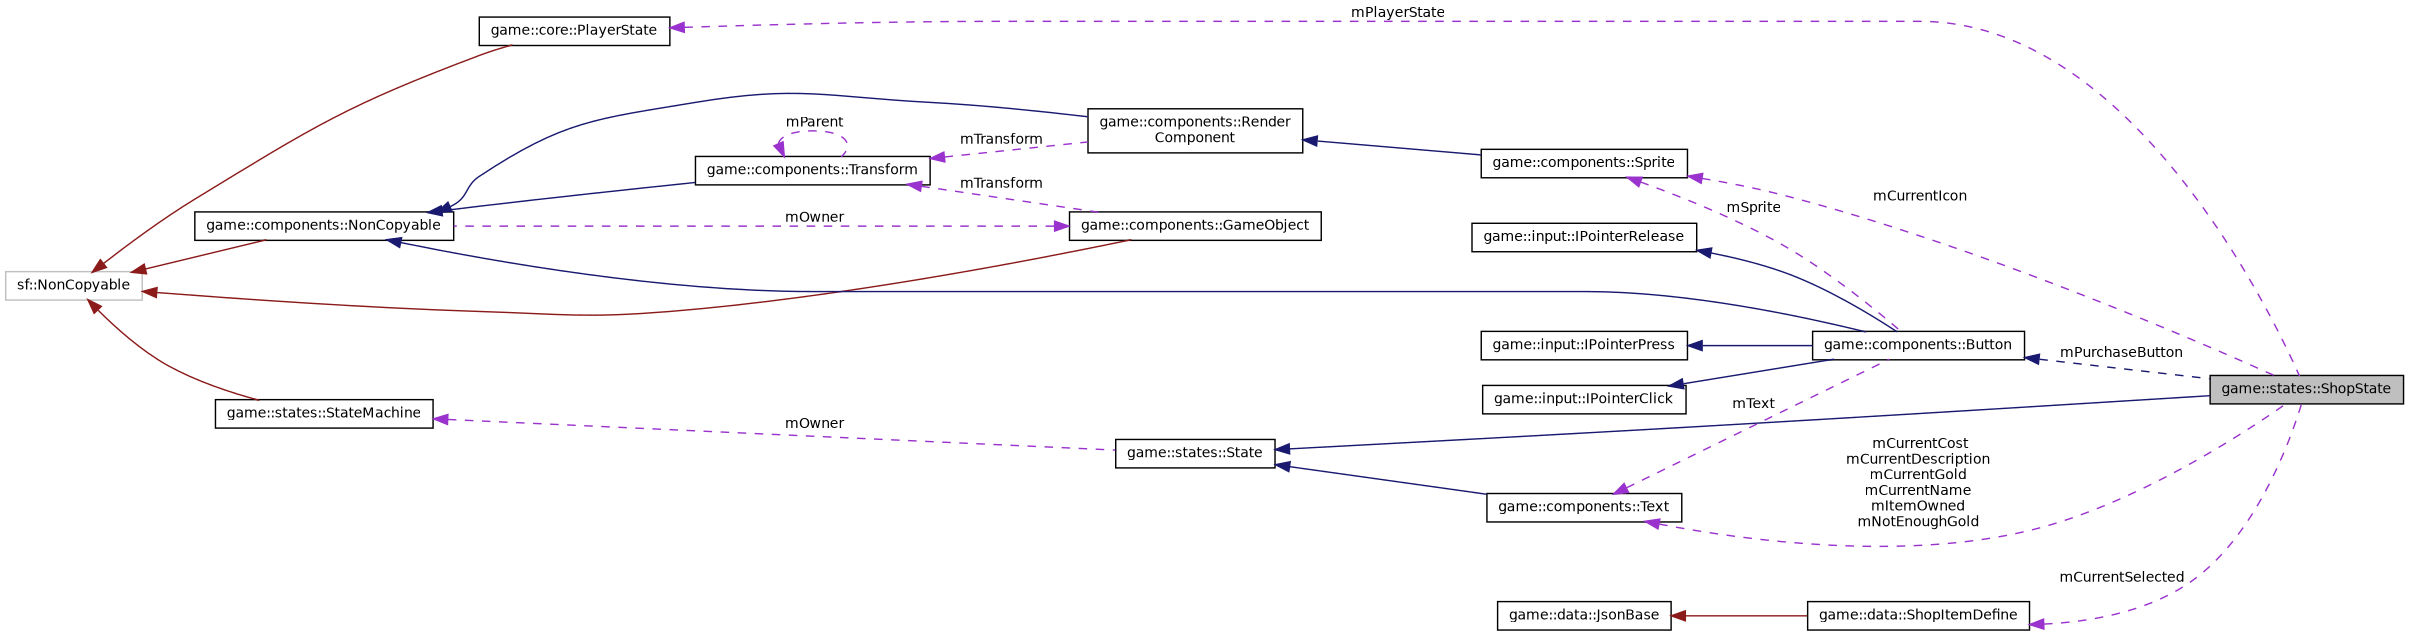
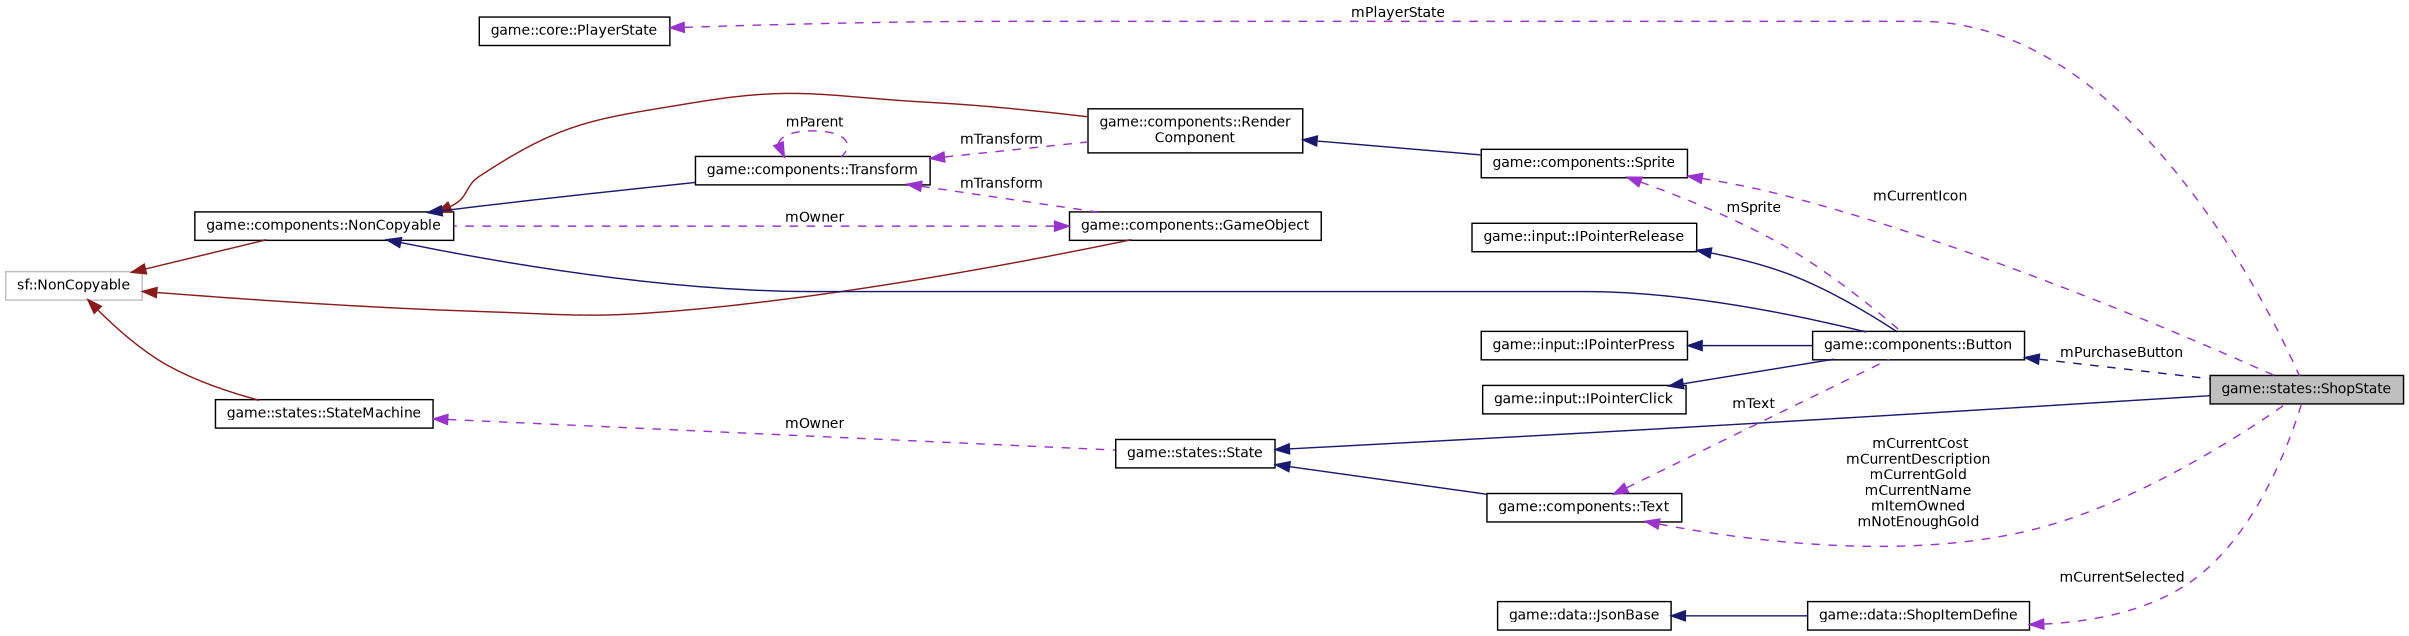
(755, 95) -> (755, 95)
(299, 137) -> none
(1746, 616) -> (1746, 616)
